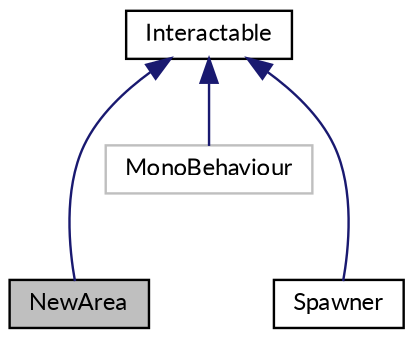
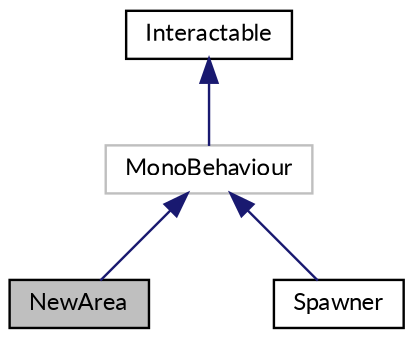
(77, 163) -> (135, 245)
(341, 163) -> (283, 245)
